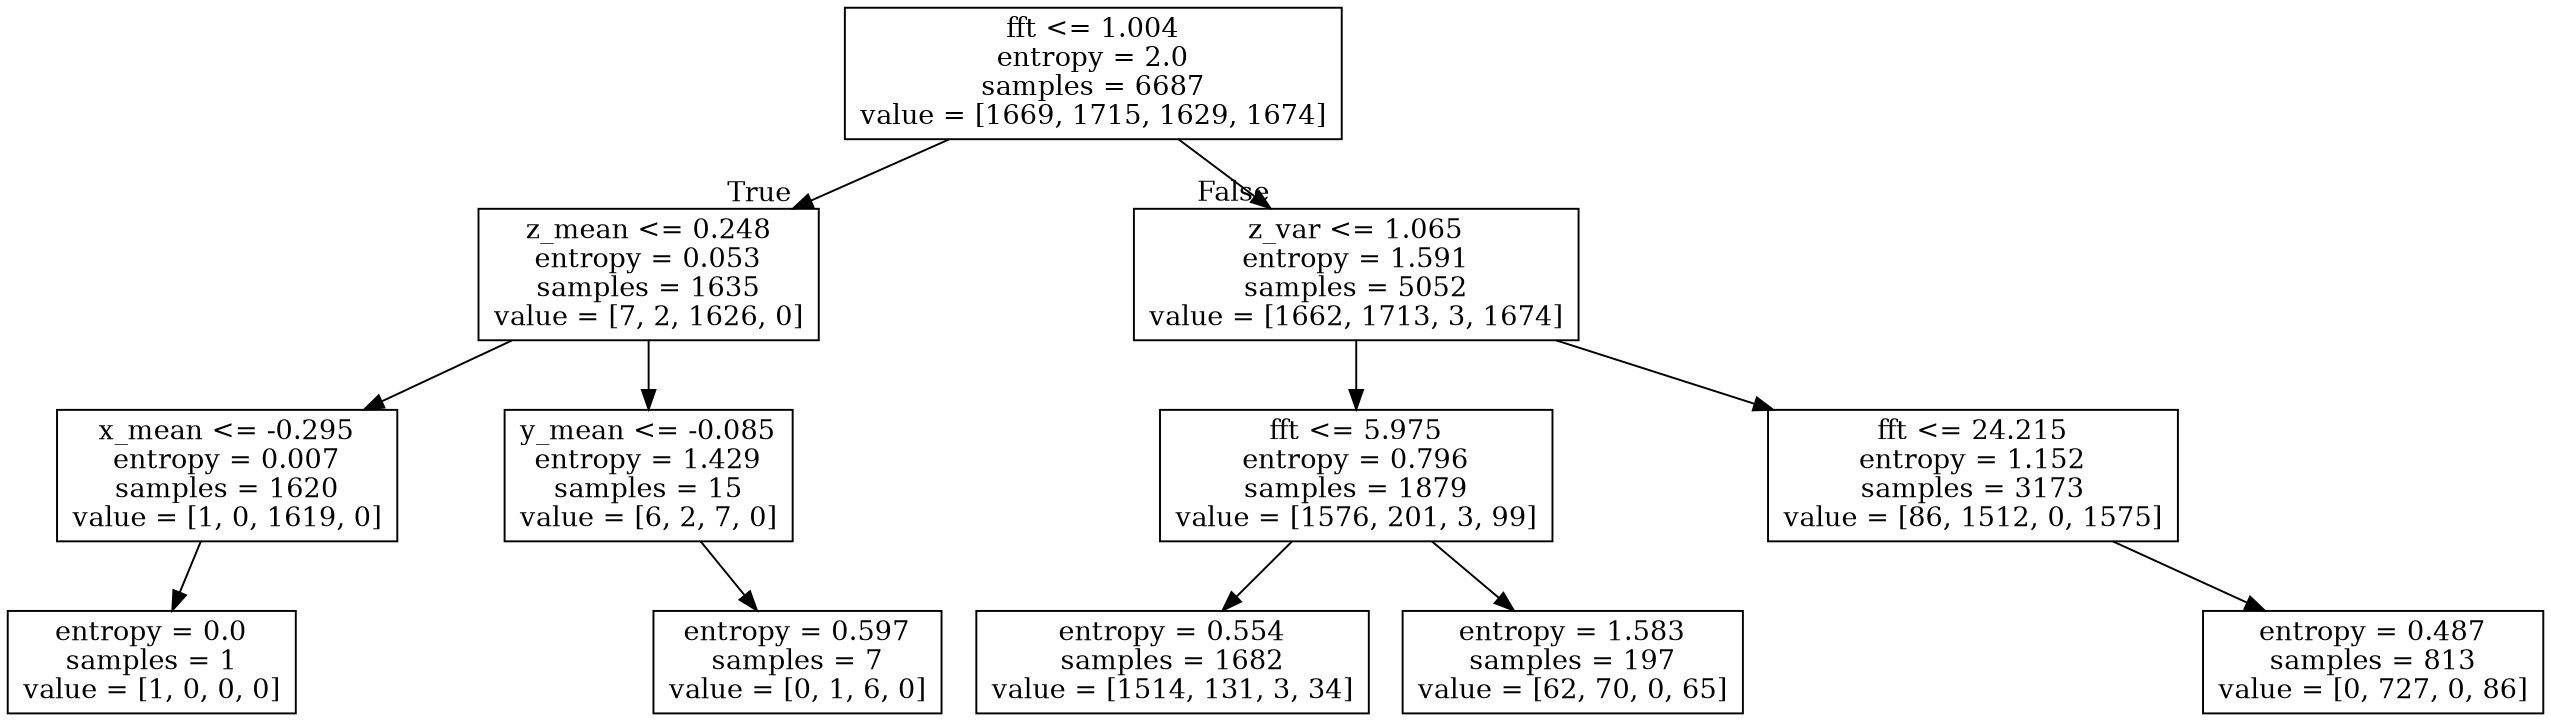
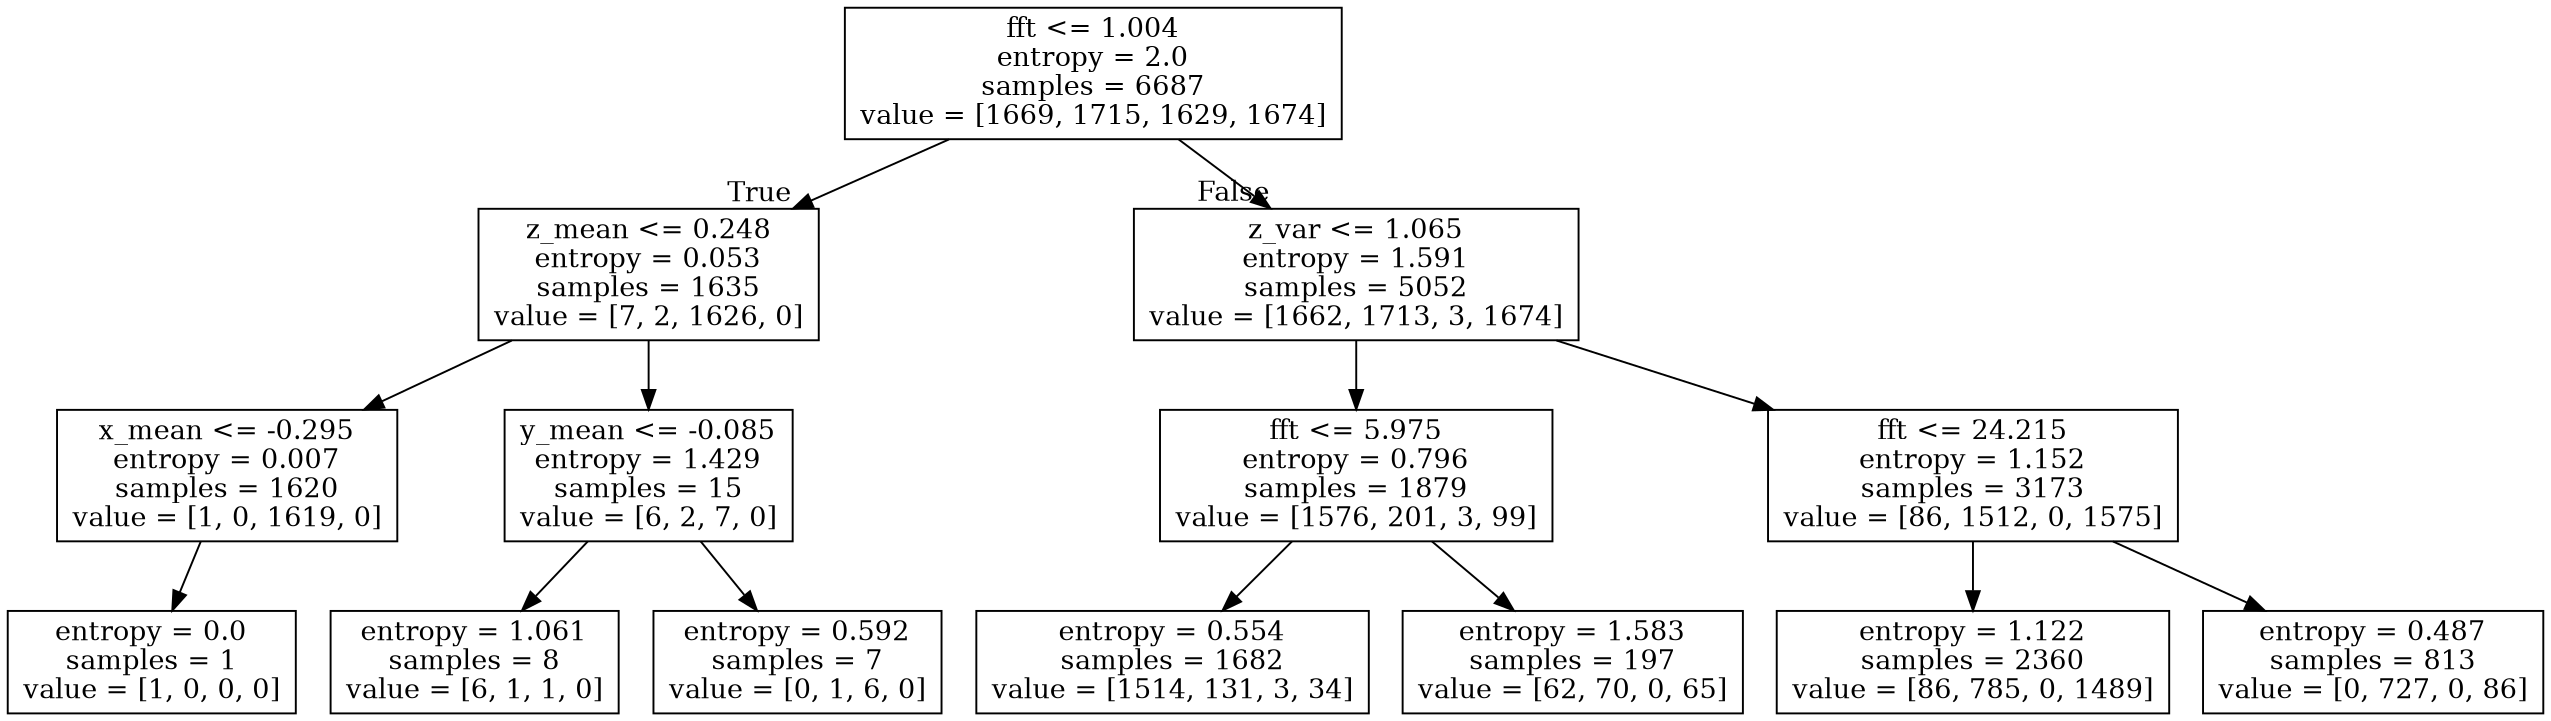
none -> (475, 662)
(797, 662) -> (797, 662)
none -> (1973, 662)
